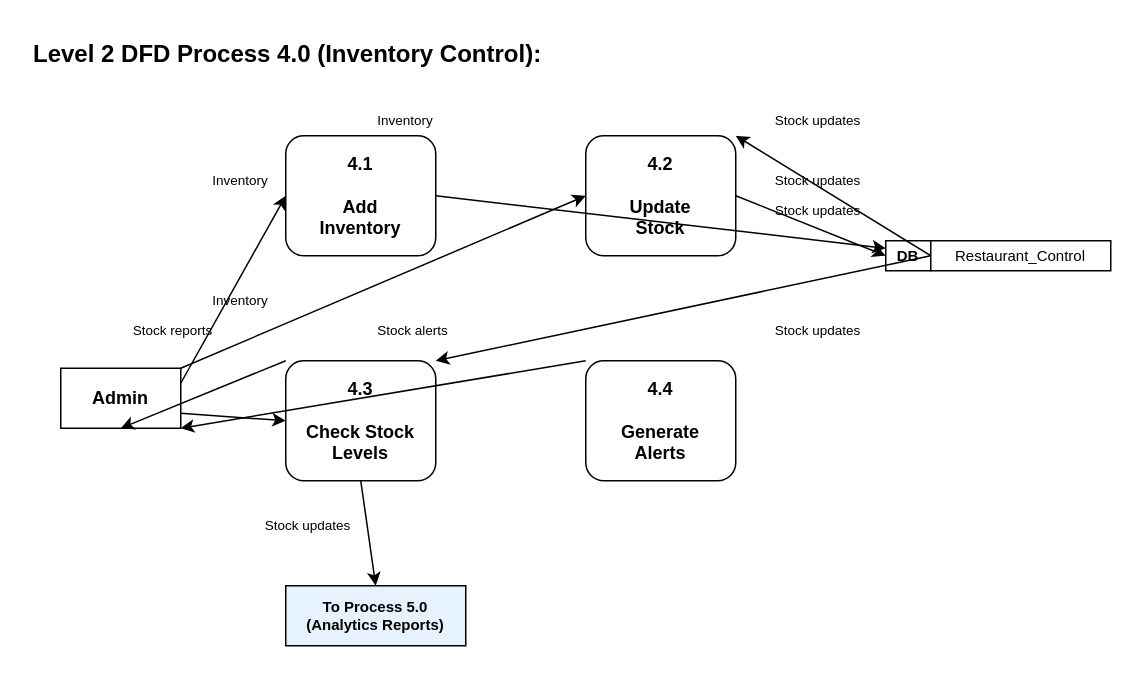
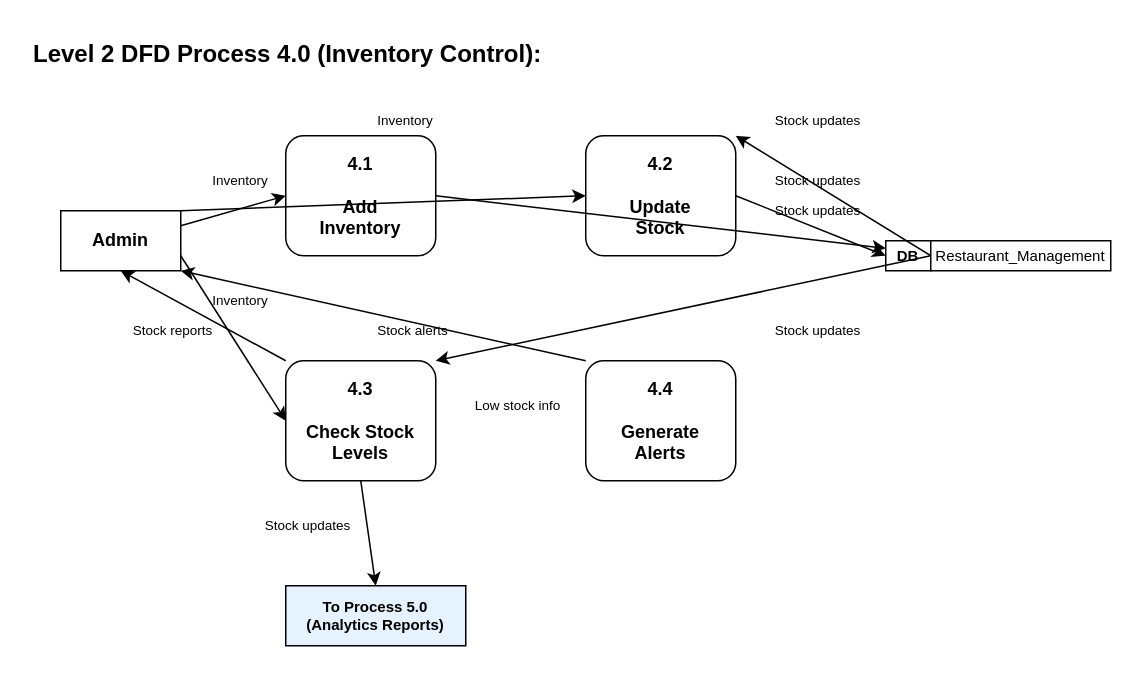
(1021, 256) -> (1021, 256)
(121, 398) -> (121, 241)
none -> (518, 406)
